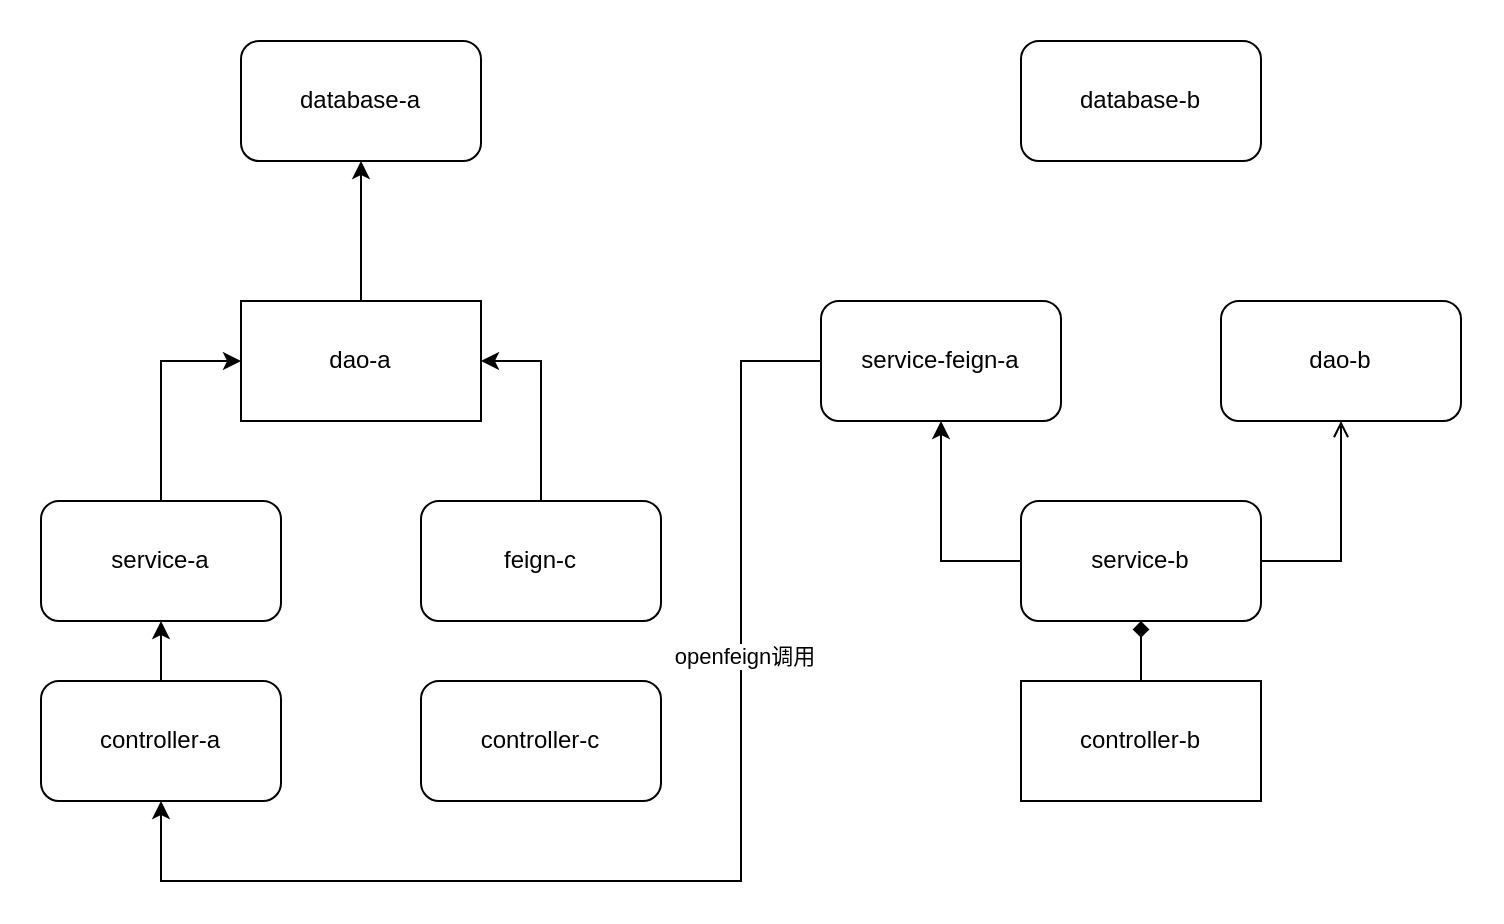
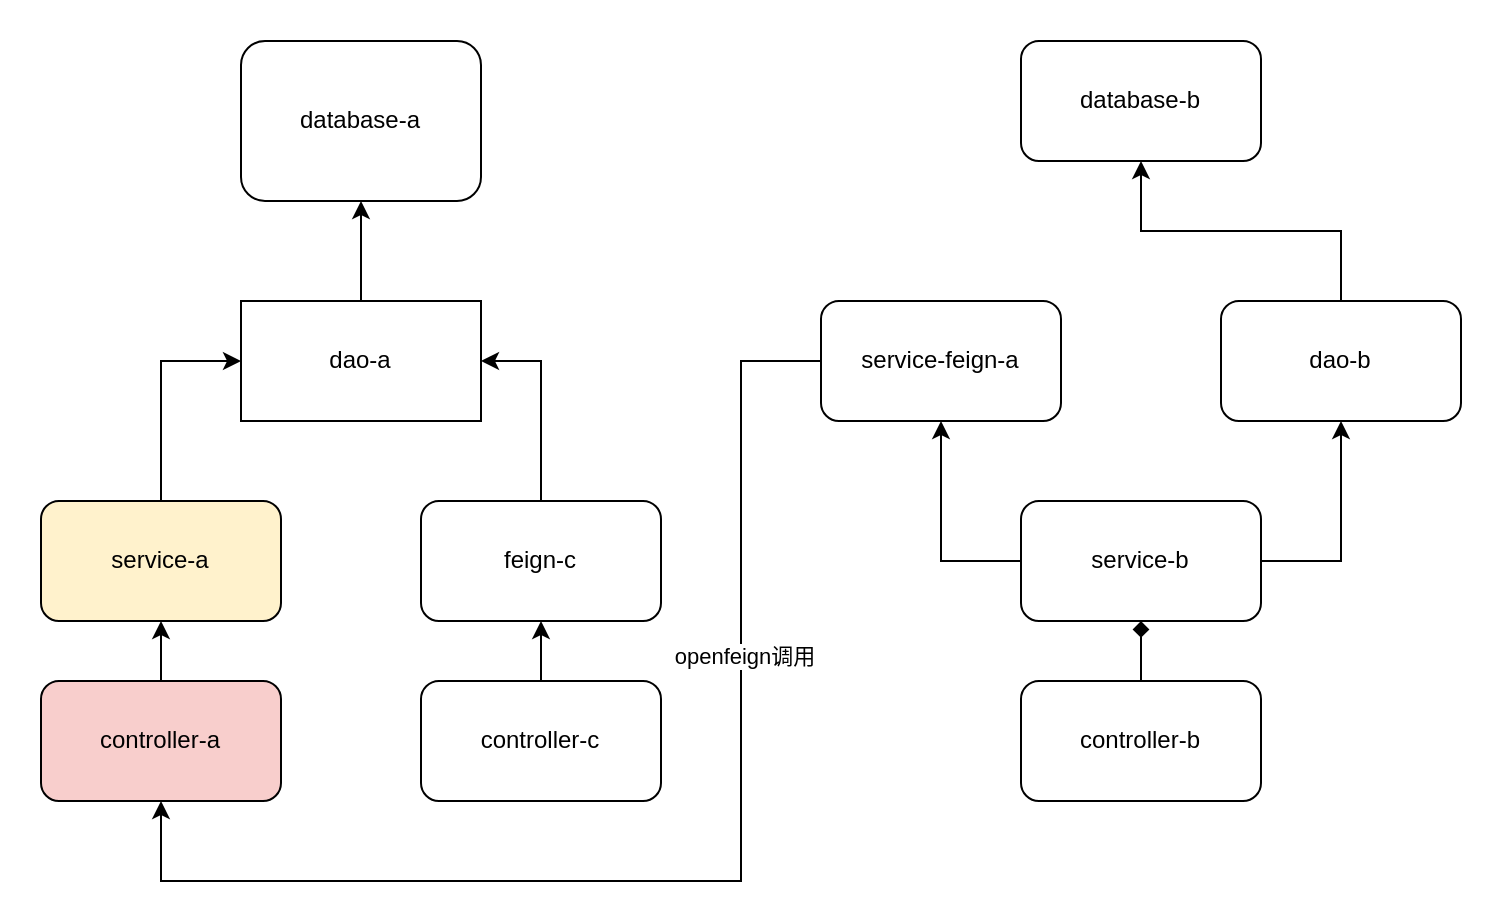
(361, 101) -> (361, 121)
none -> (1248, 231)
(1341, 433) -> (1341, 436)
(161, 561) -> (161, 561)
none -> (541, 658)
(161, 741) -> (161, 741)
(1141, 741) -> (1141, 741)
